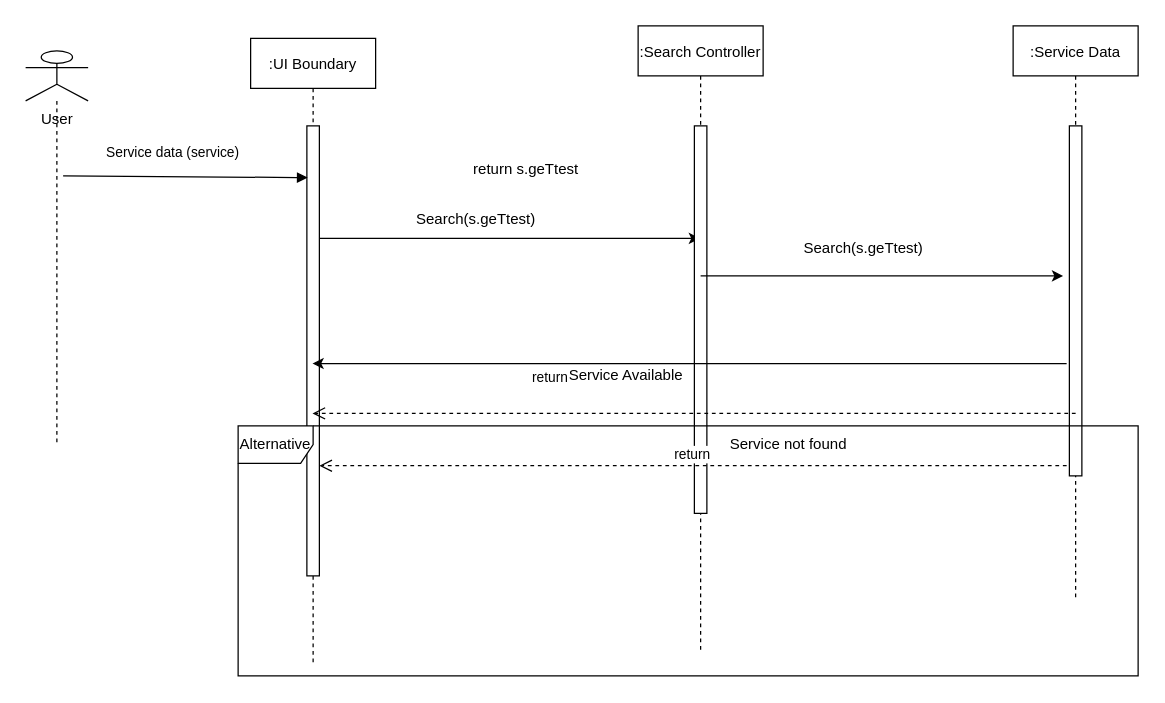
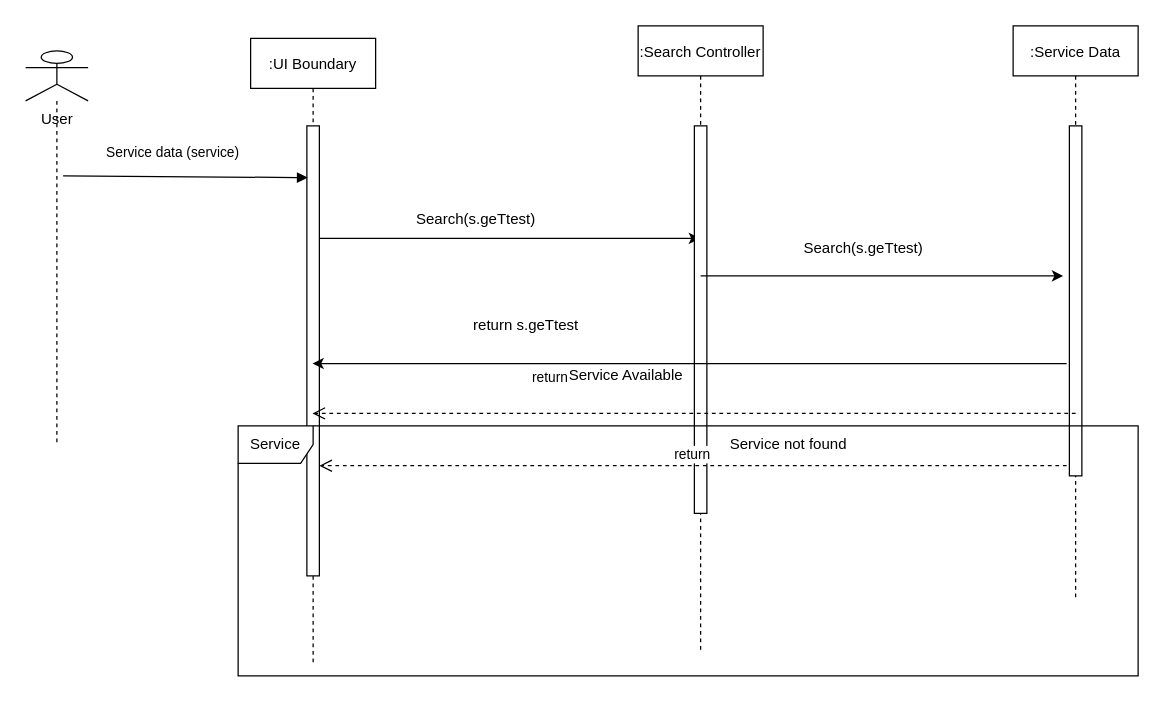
(526, 169) -> (526, 326)
(276, 444) -> (276, 444)
